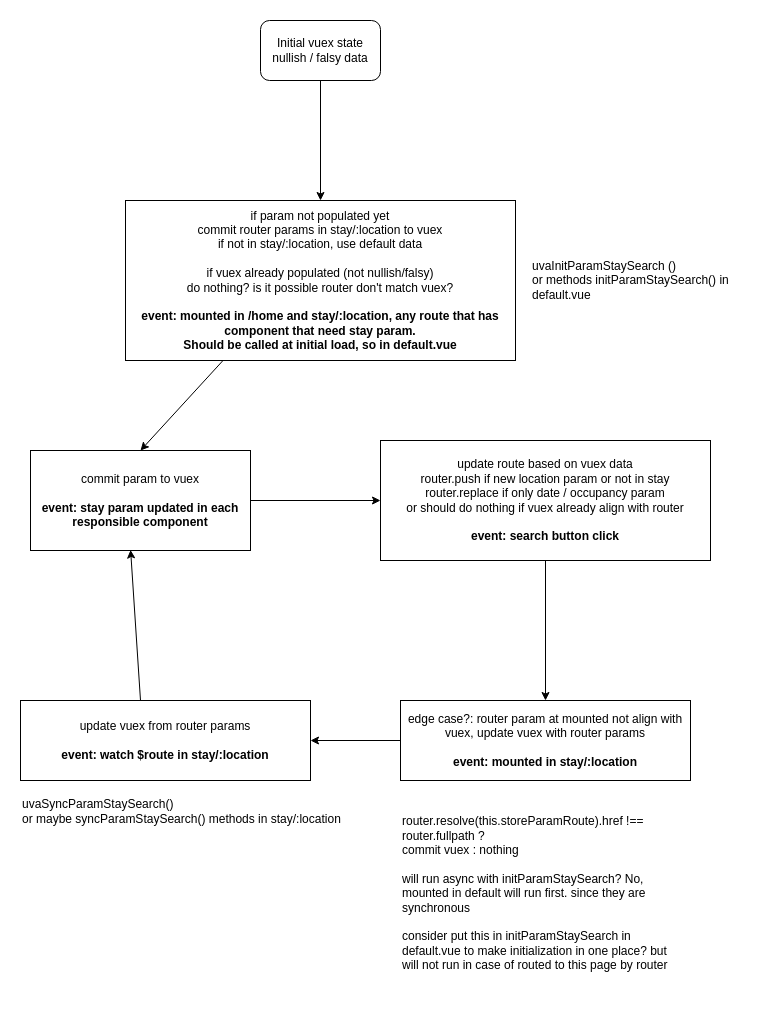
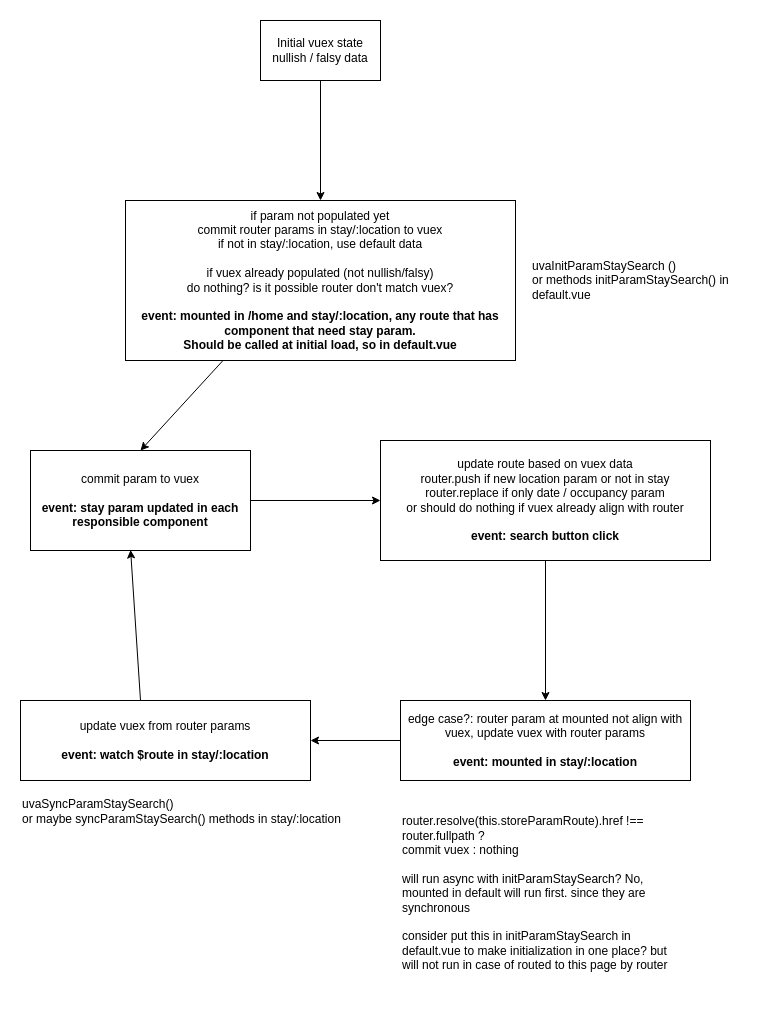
(321, 51) -> (321, 51)
